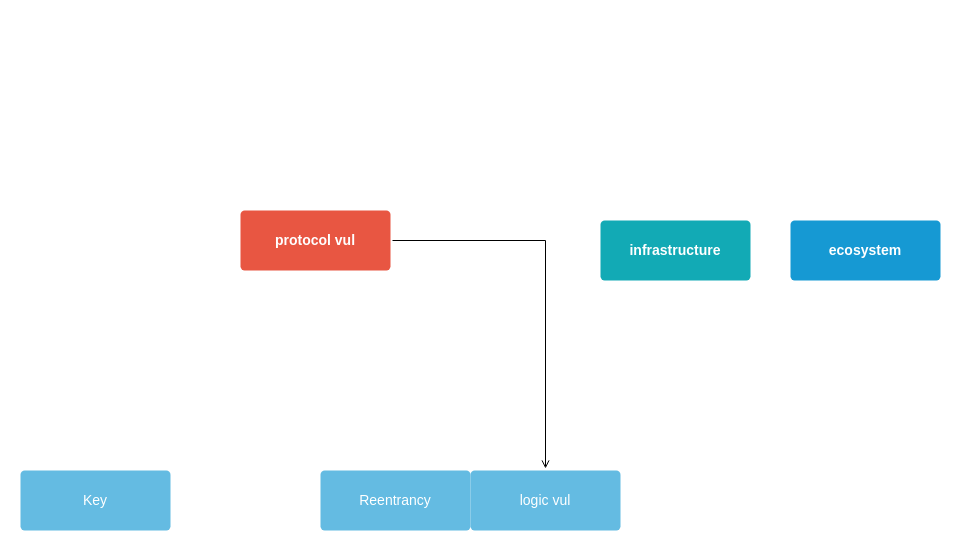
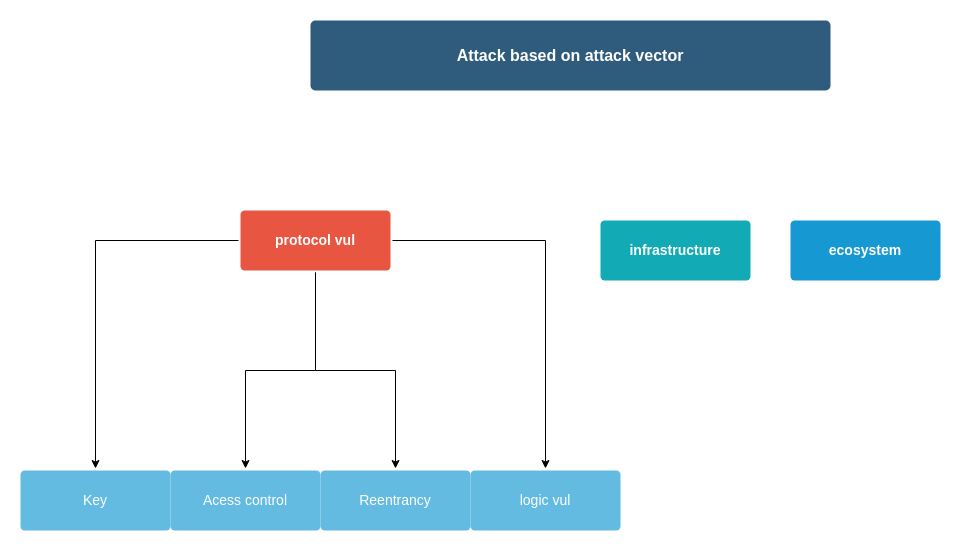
none -> (571, 56)
none -> (96, 280)
none -> (396, 377)
none -> (246, 383)
(546, 461) -> (546, 460)
none -> (246, 501)
